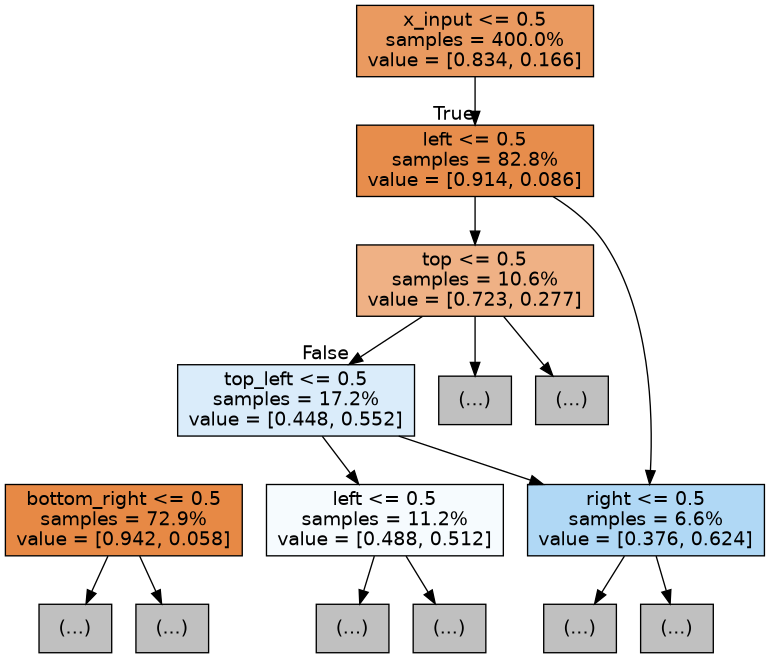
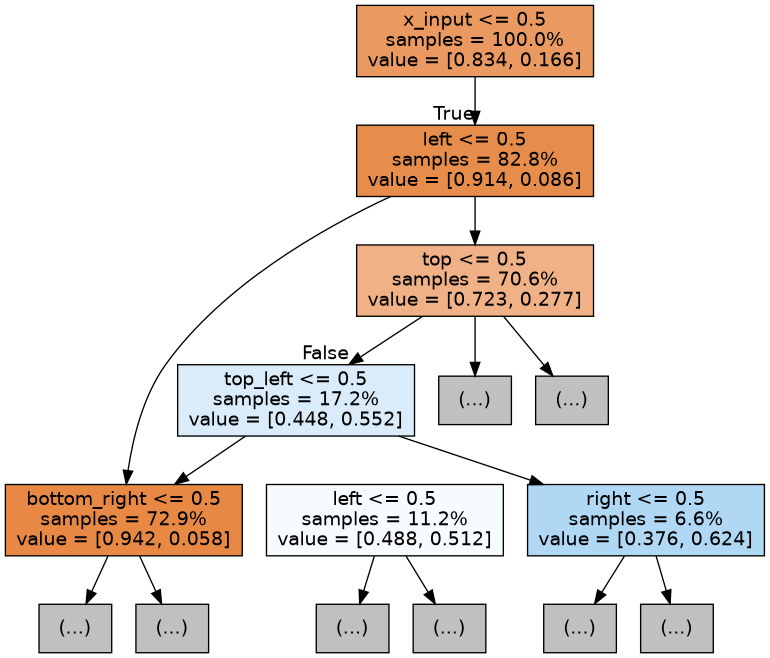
(475, 41) -> (475, 41)
(475, 281) -> (475, 281)
(637, 319) -> (223, 302)
(336, 455) -> (216, 456)
